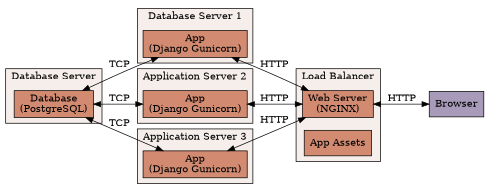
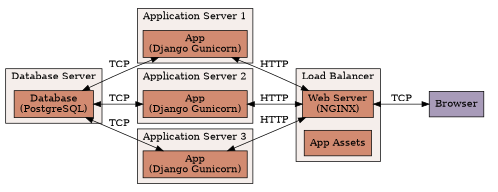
(195, 17) -> (195, 17)
(402, 99) -> (402, 99)
